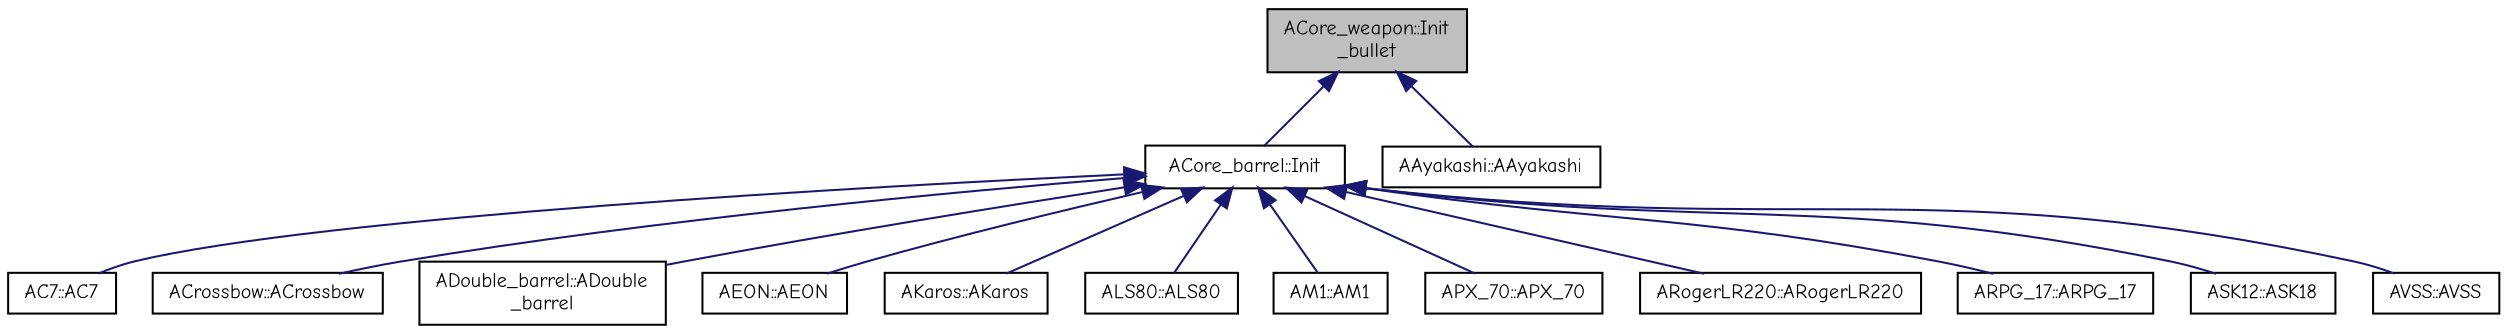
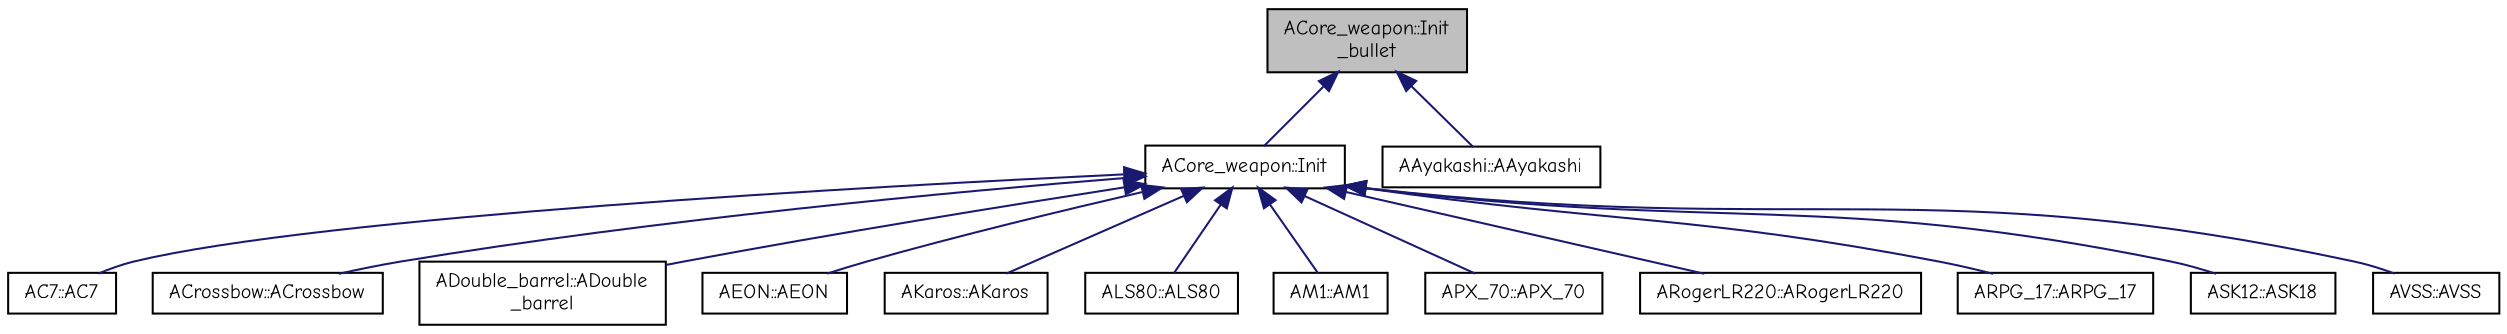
(1245, 167) -> (1245, 167)
